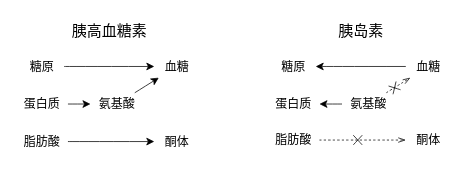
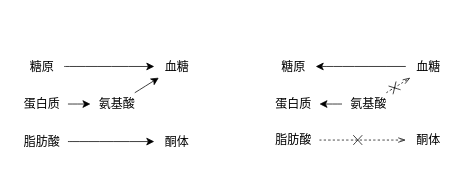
(109, 30) -> none
(360, 30) -> none
